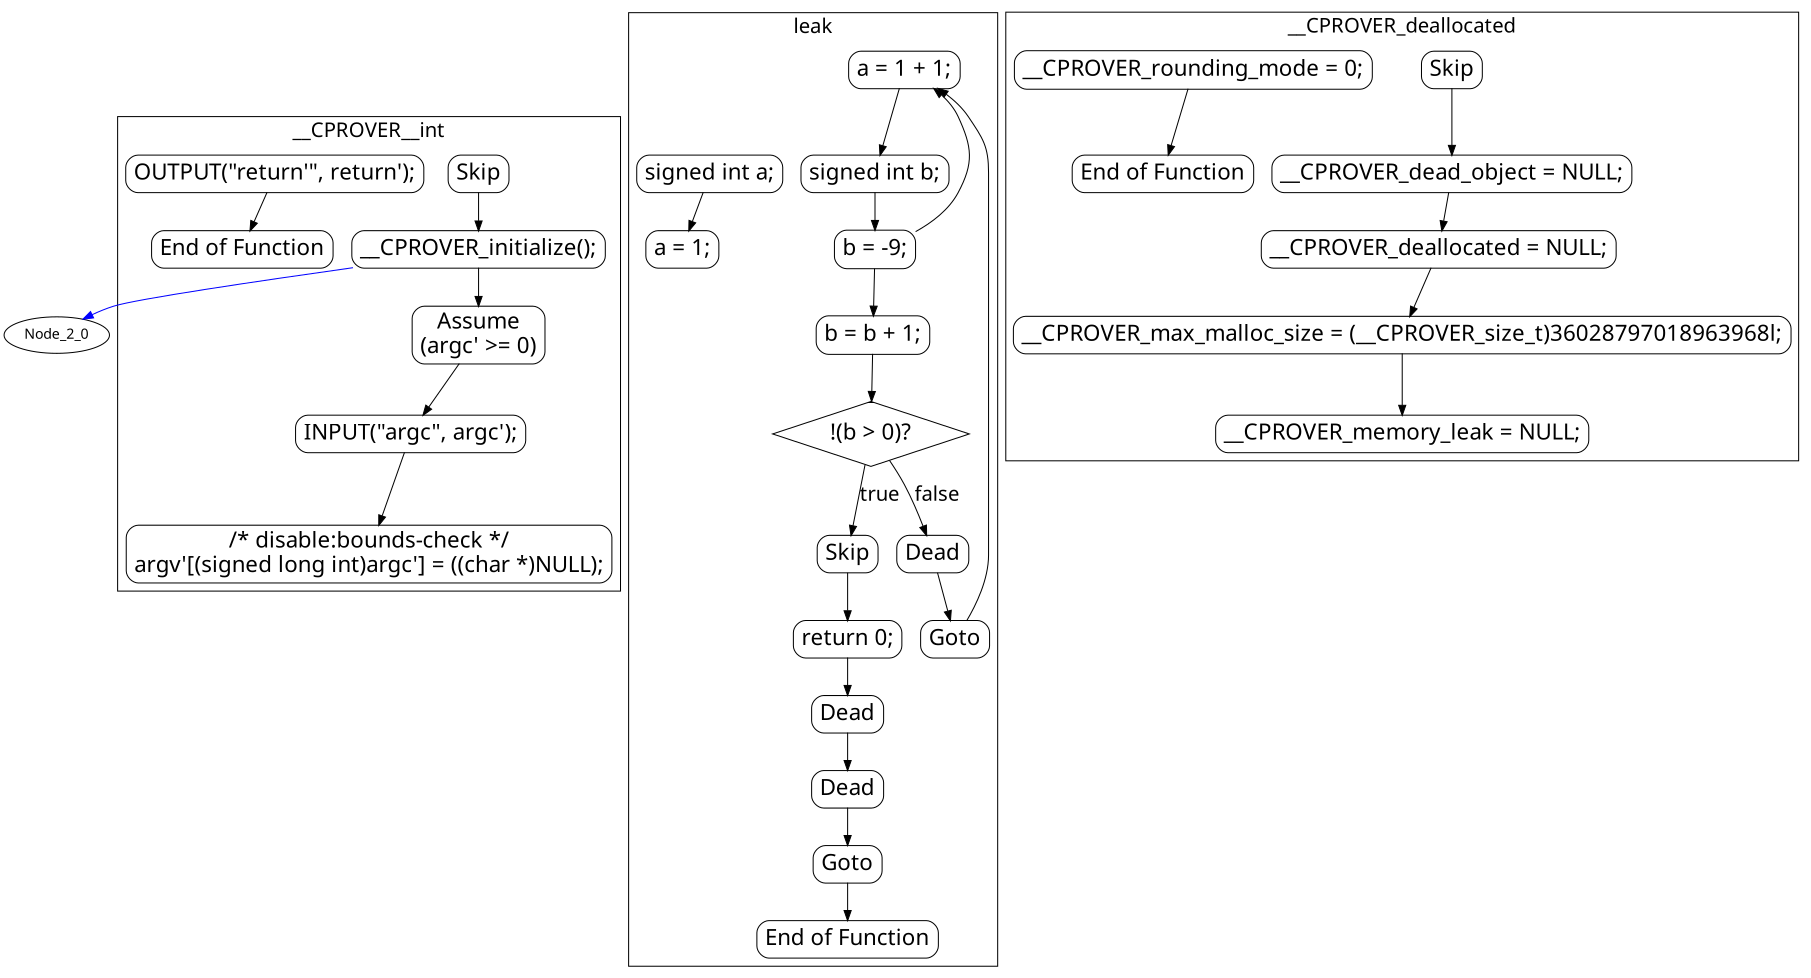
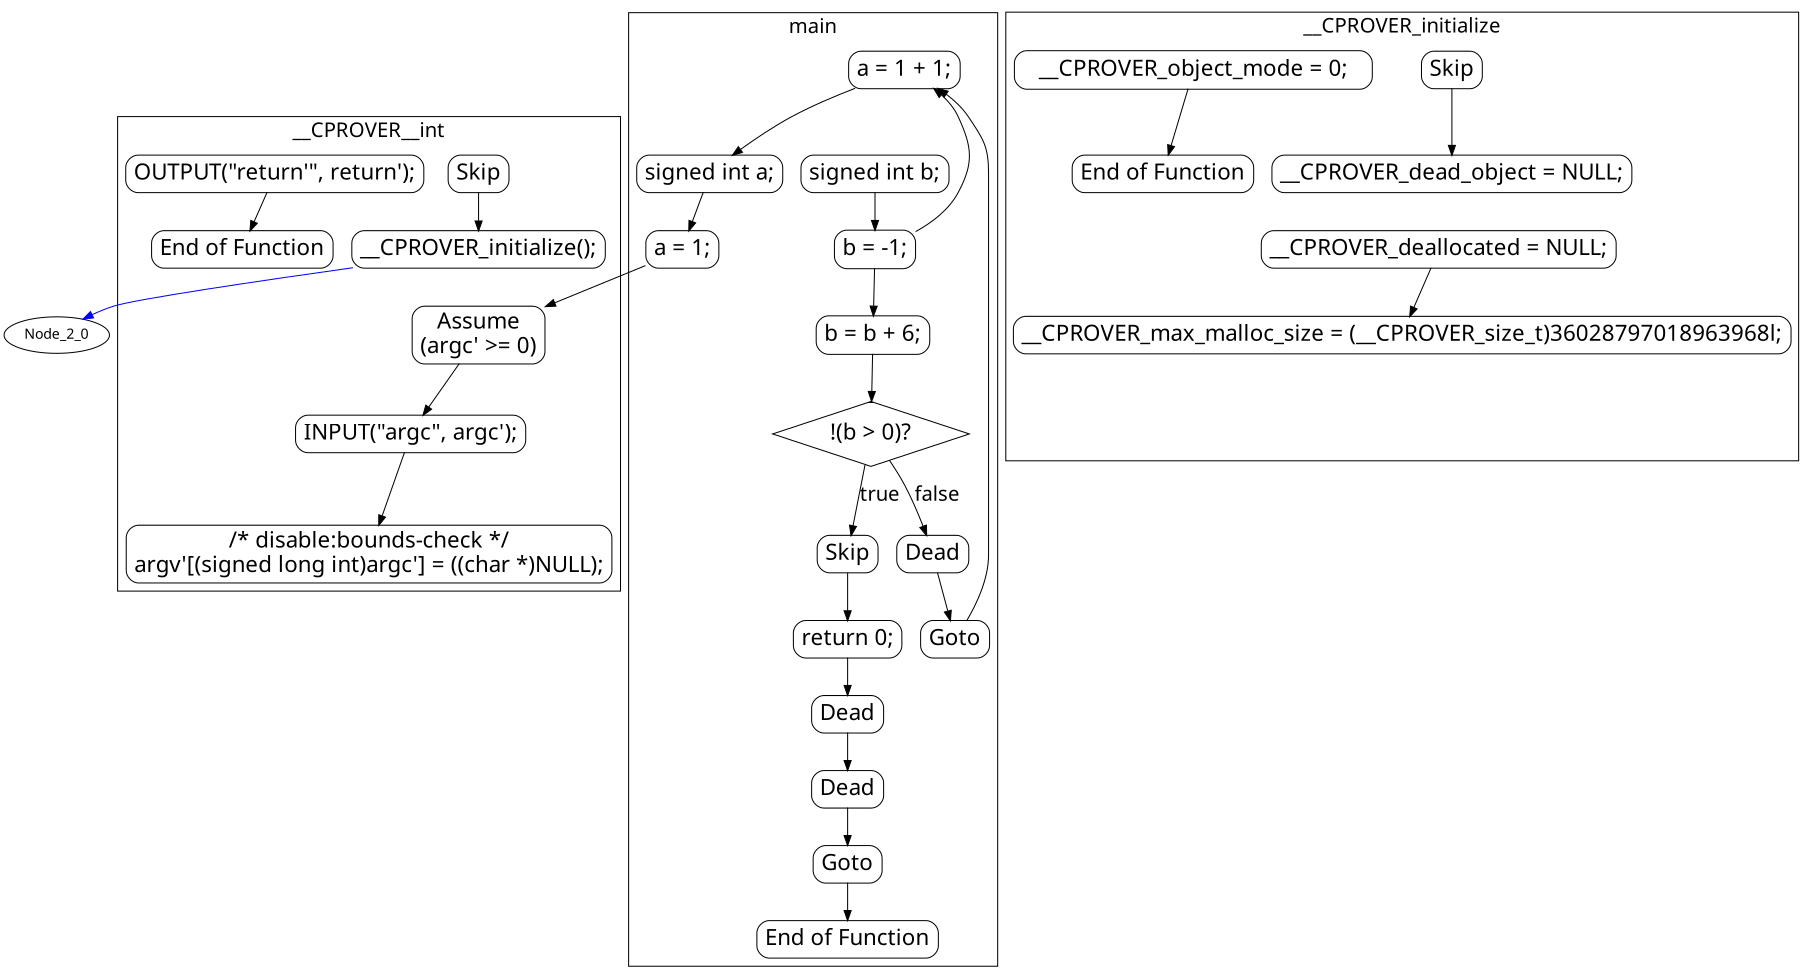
(1402, 27) -> (1402, 27)
(813, 28) -> (813, 28)
(1193, 70) -> (1193, 70)
(891, 117) -> (796, 115)
(1446, 207) -> none
(875, 249) -> (875, 249)
(479, 282) -> (600, 284)
(873, 335) -> (873, 335)
(1402, 434) -> none
